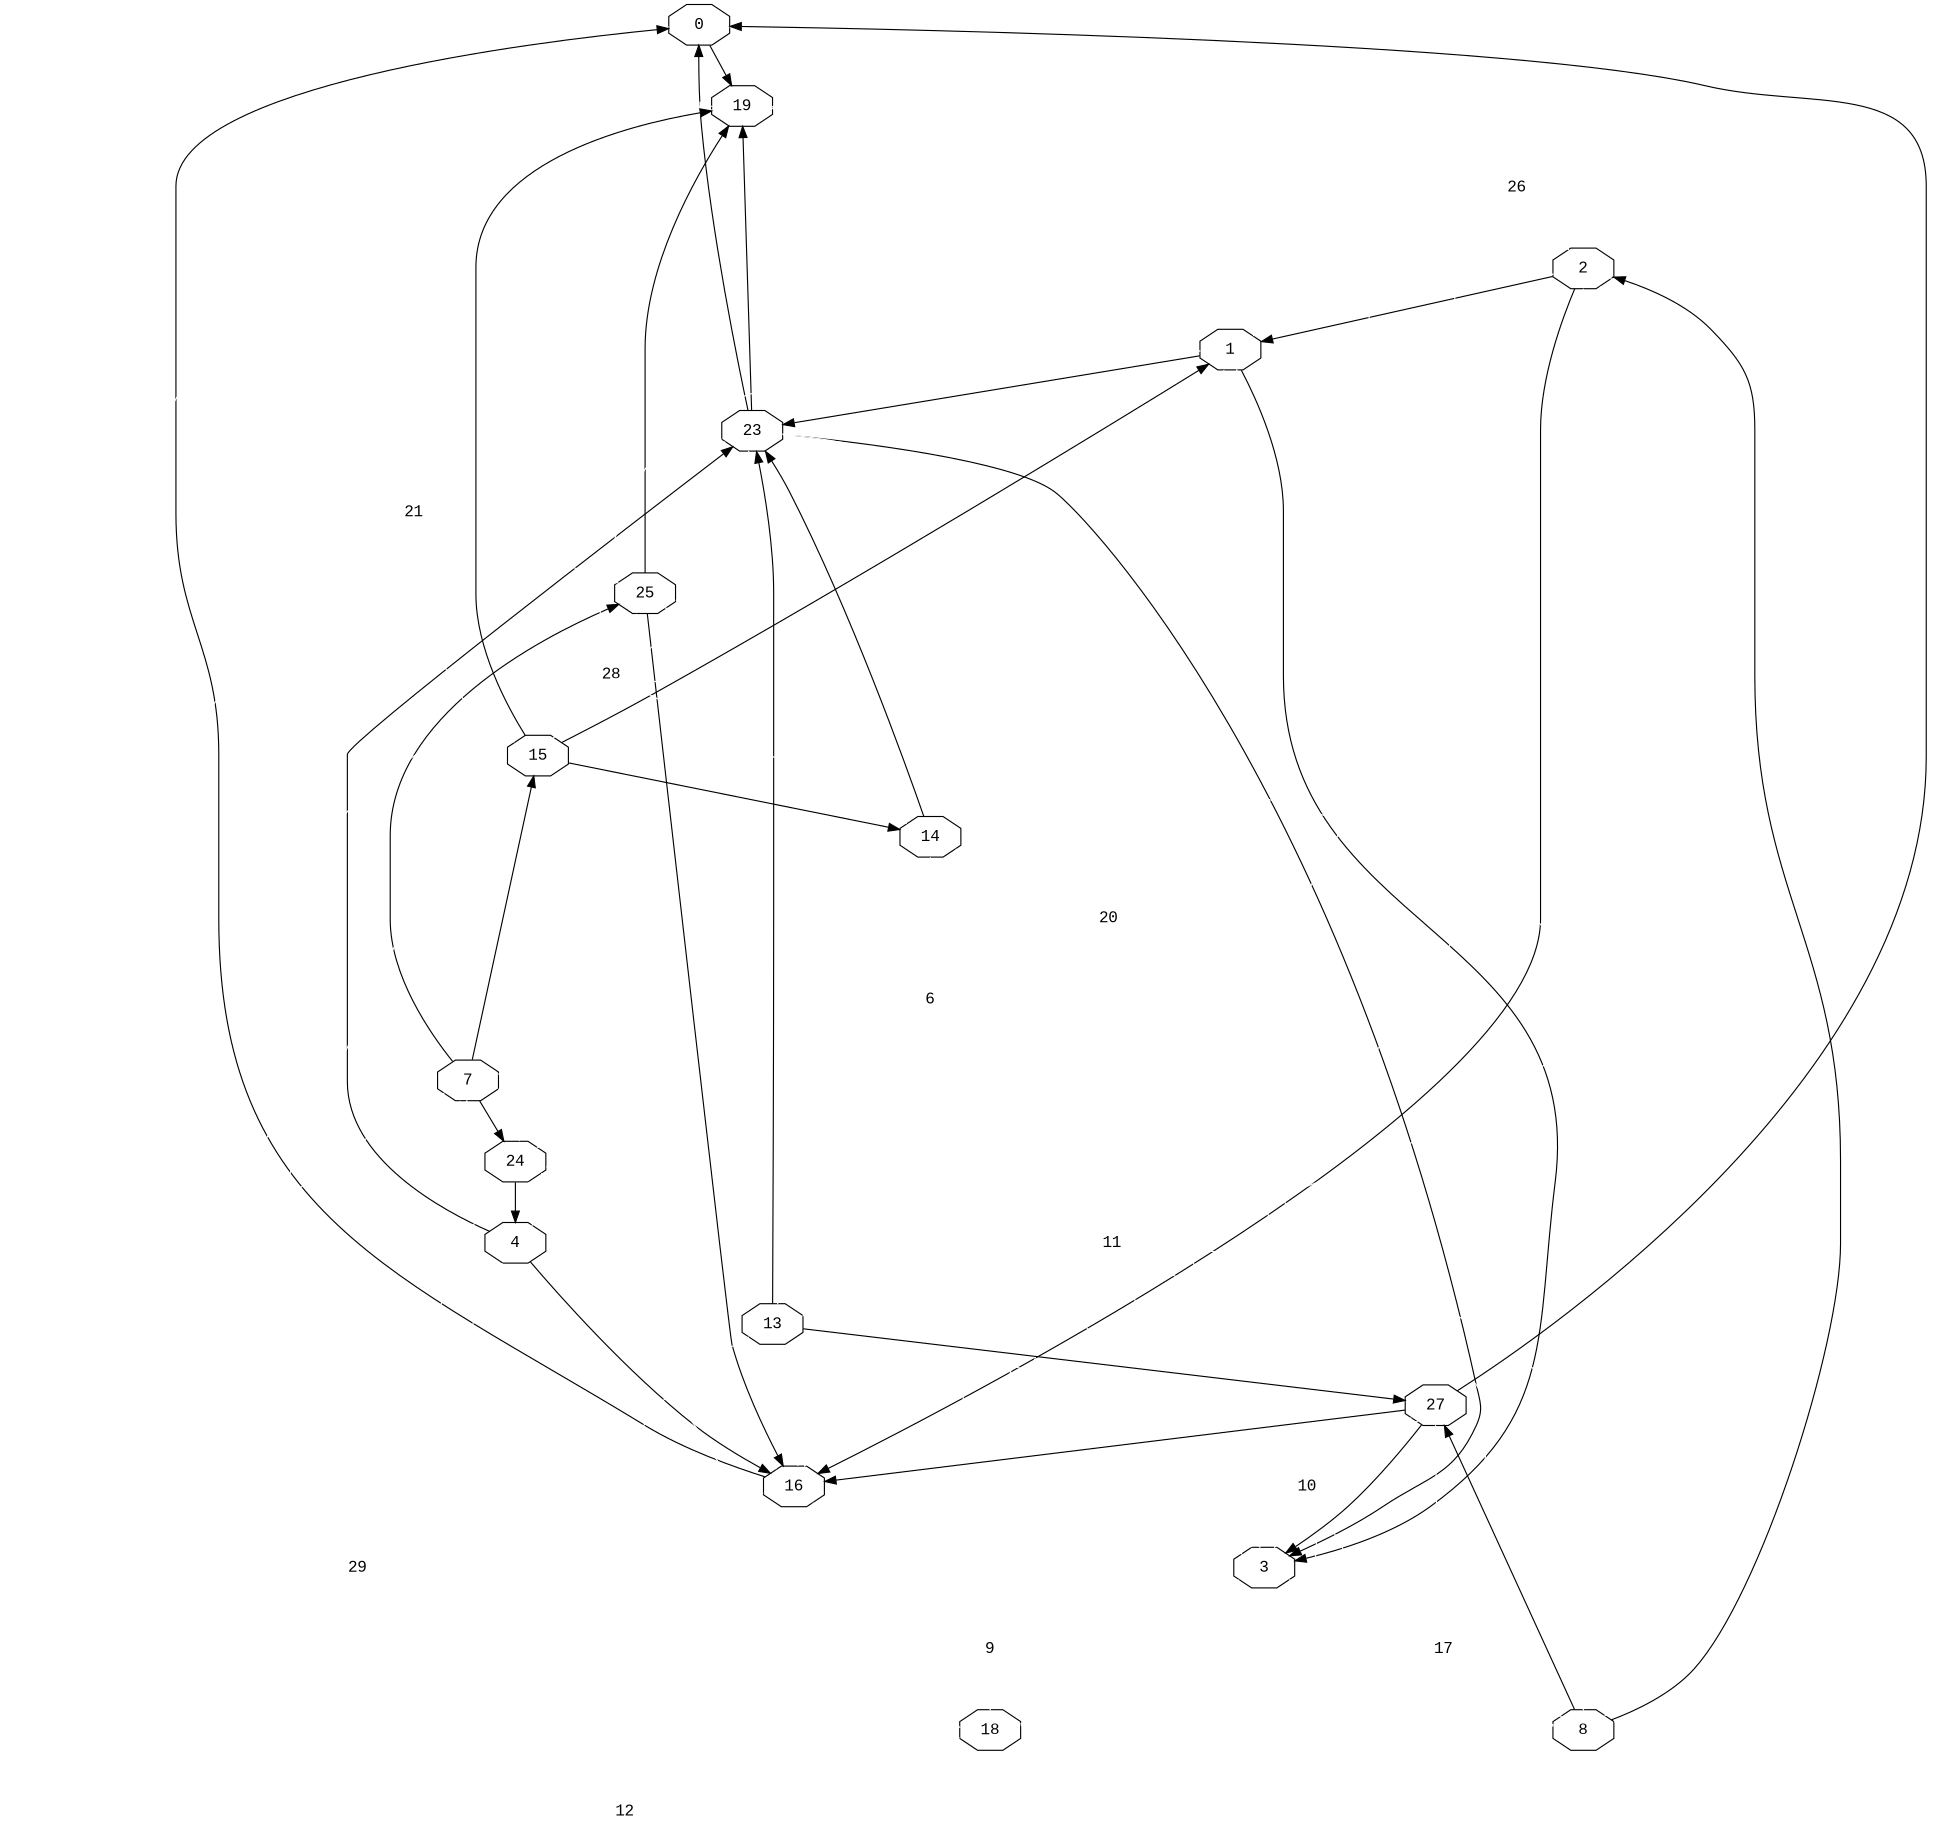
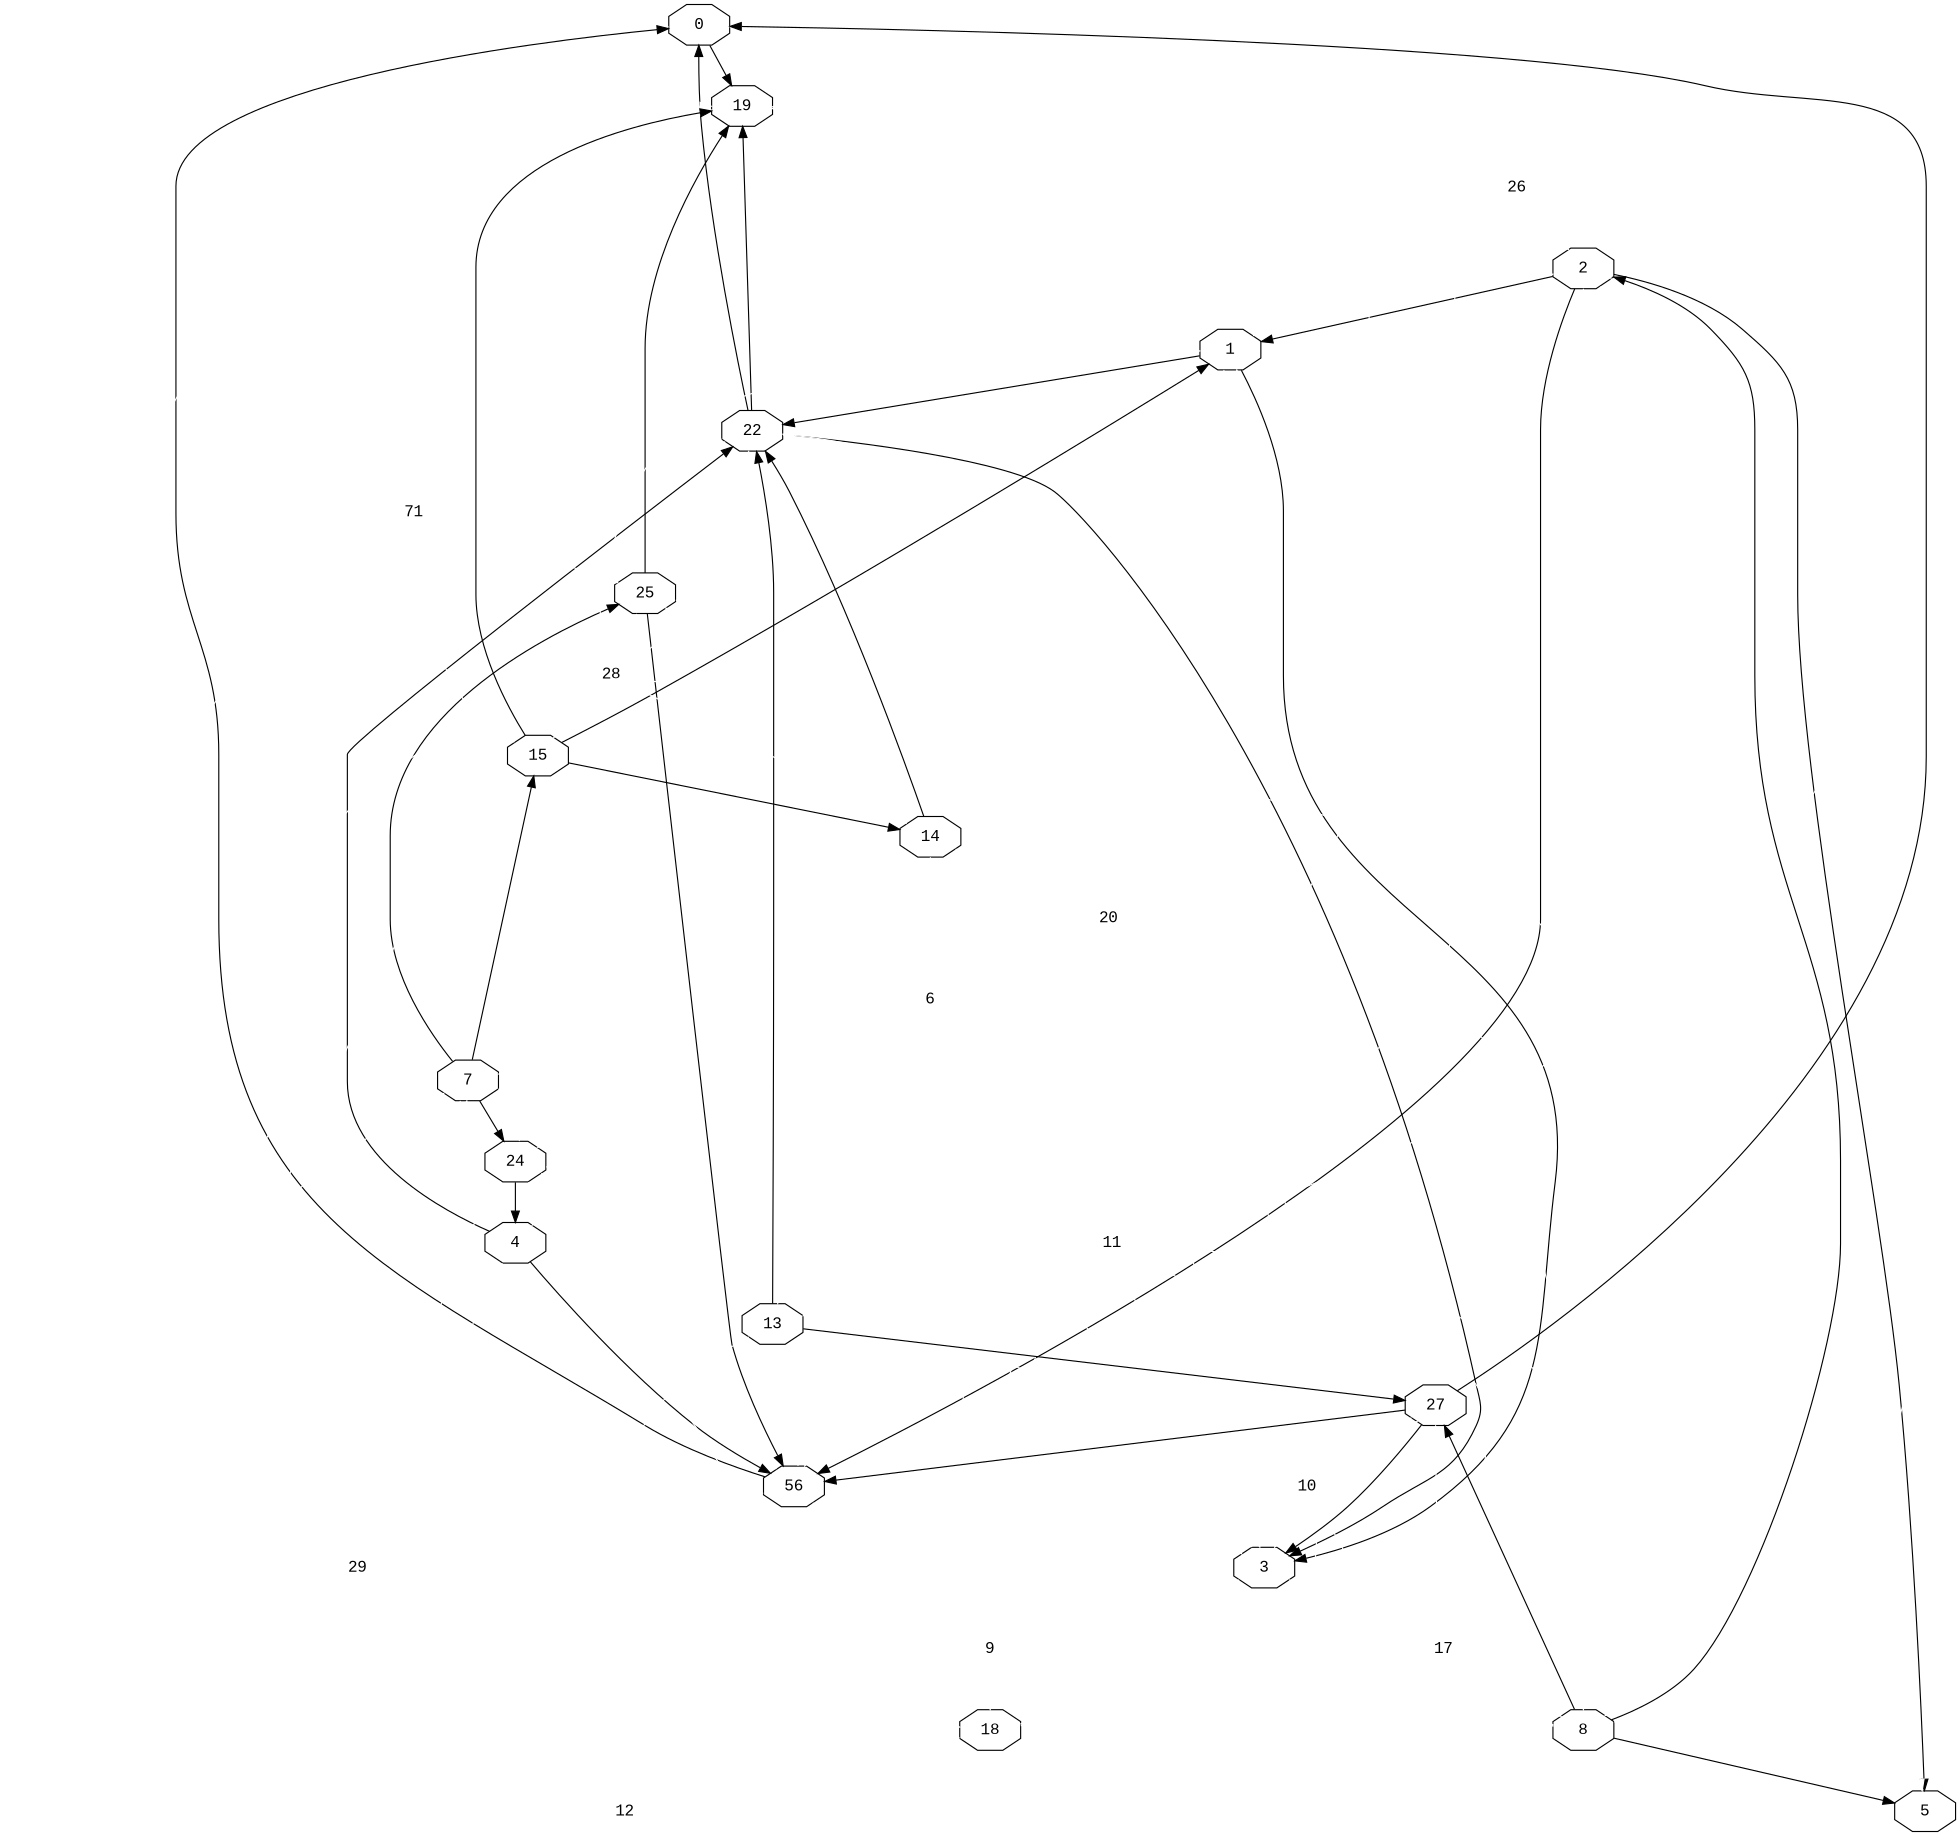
(752, 431) -> (752, 431)
(414, 512) -> (414, 512)
(794, 1486) -> (794, 1486)
none -> (1925, 1811)
